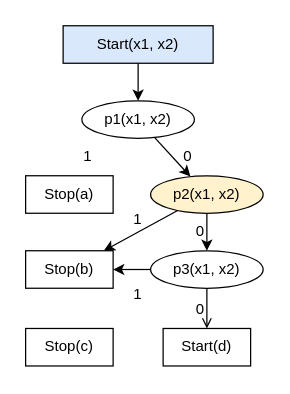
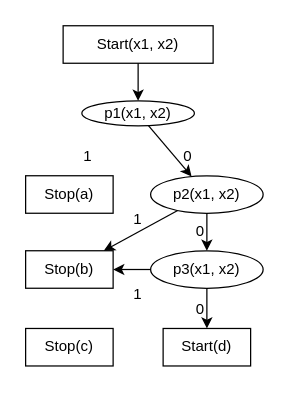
(138, 44) -> (138, 44)
(138, 119) -> (138, 113)
(207, 194) -> (207, 194)
(207, 320) -> (207, 318)
